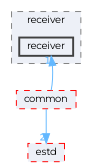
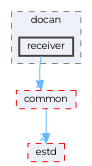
(46, 21) -> (46, 21)
(53, 78) -> (40, 70)
